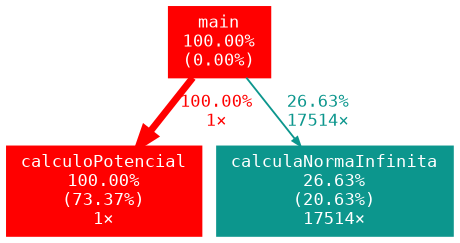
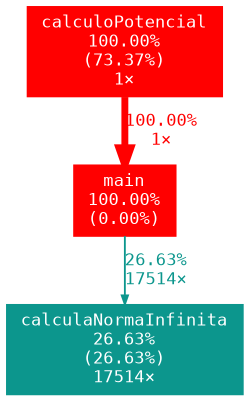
(171, 105) -> (125, 122)
(335, 191) -> (125, 350)
